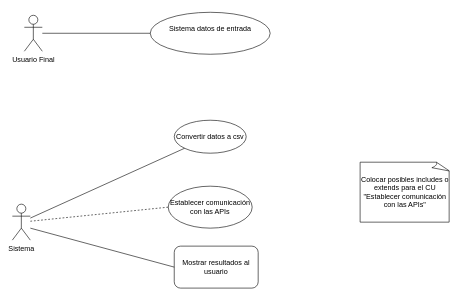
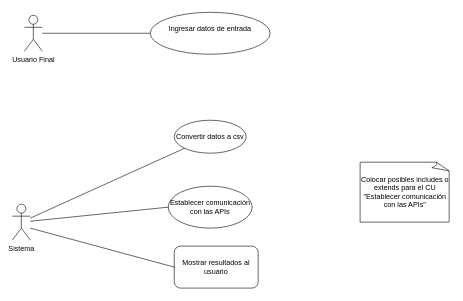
(210, 33) -> (210, 33)
(99, 214) -> (99, 214)
